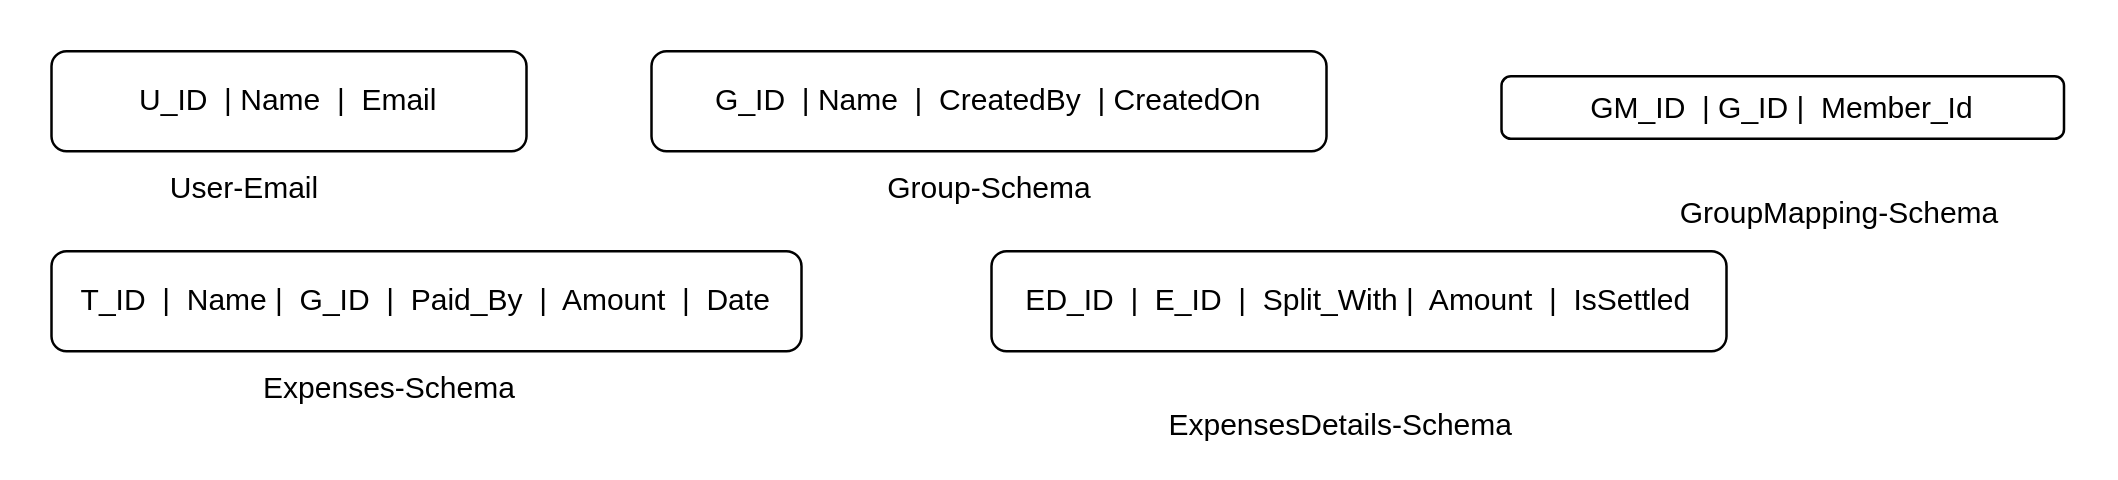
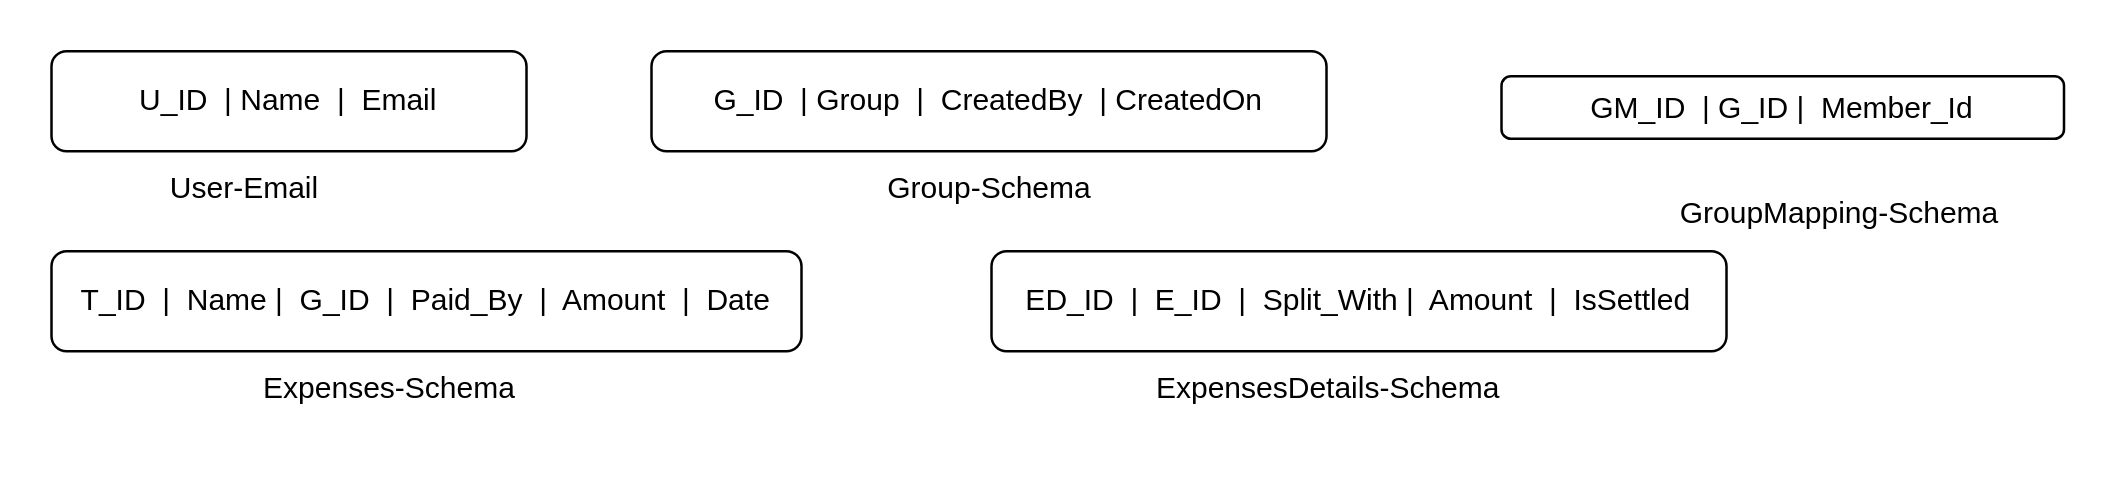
(989, 101) -> (989, 101)
(1341, 426) -> (1329, 389)
